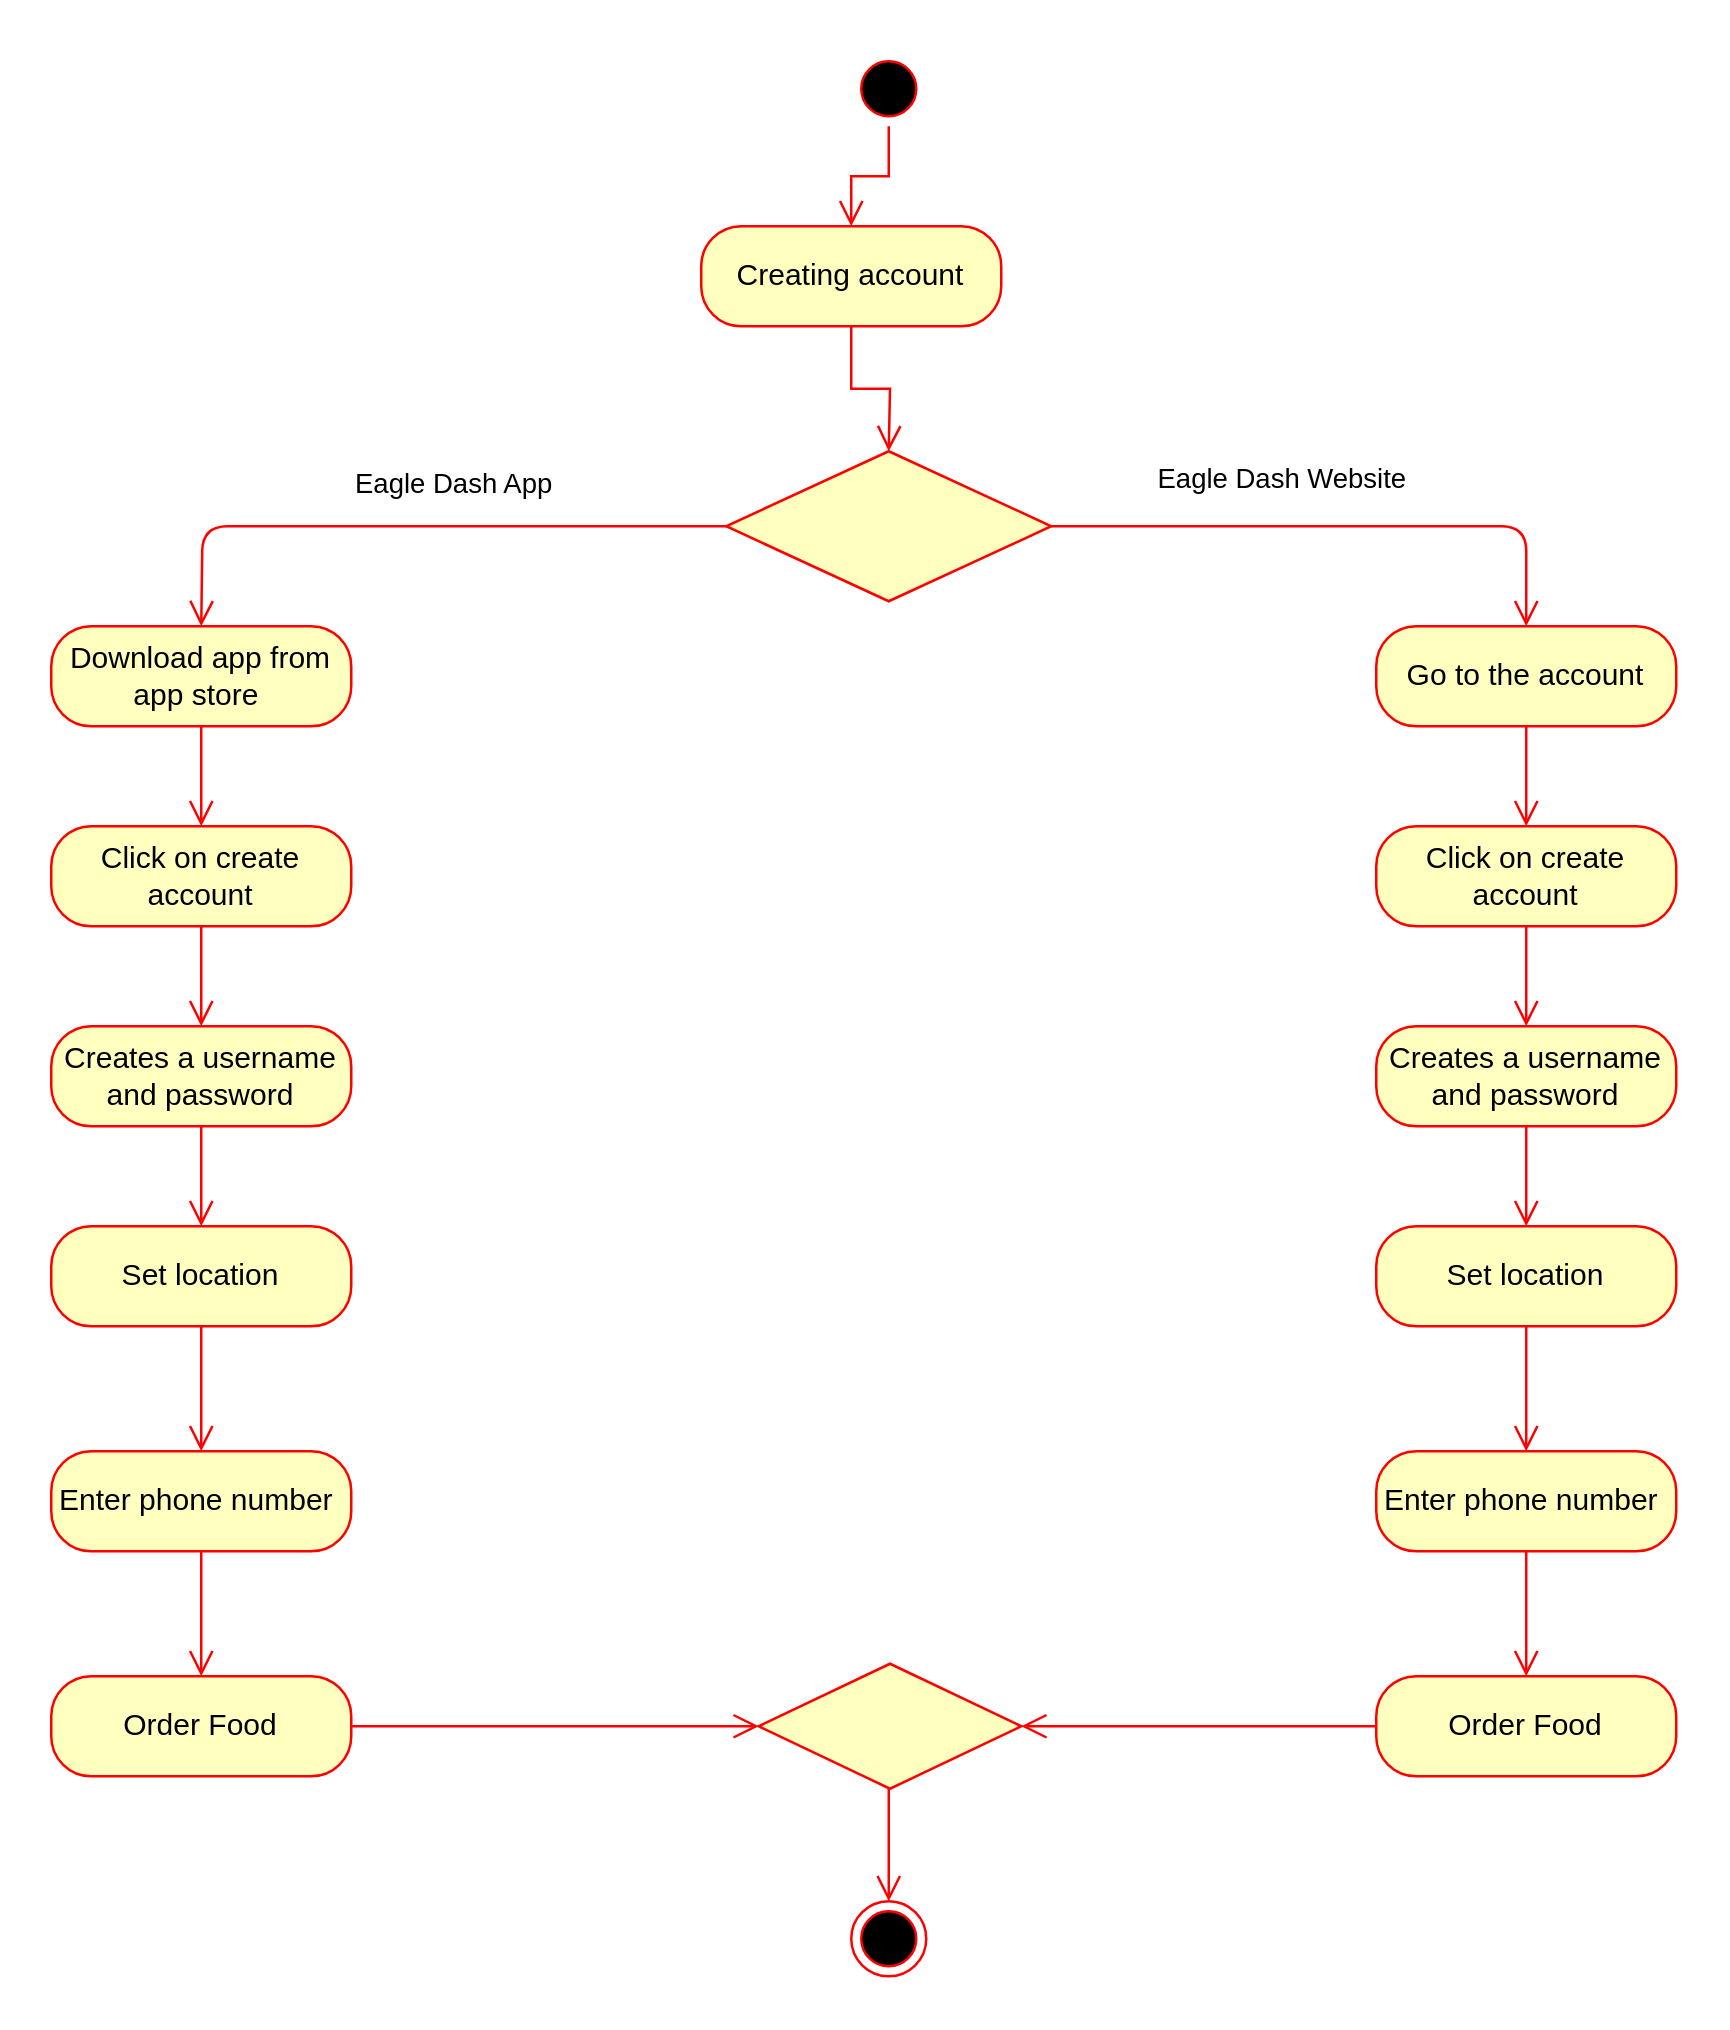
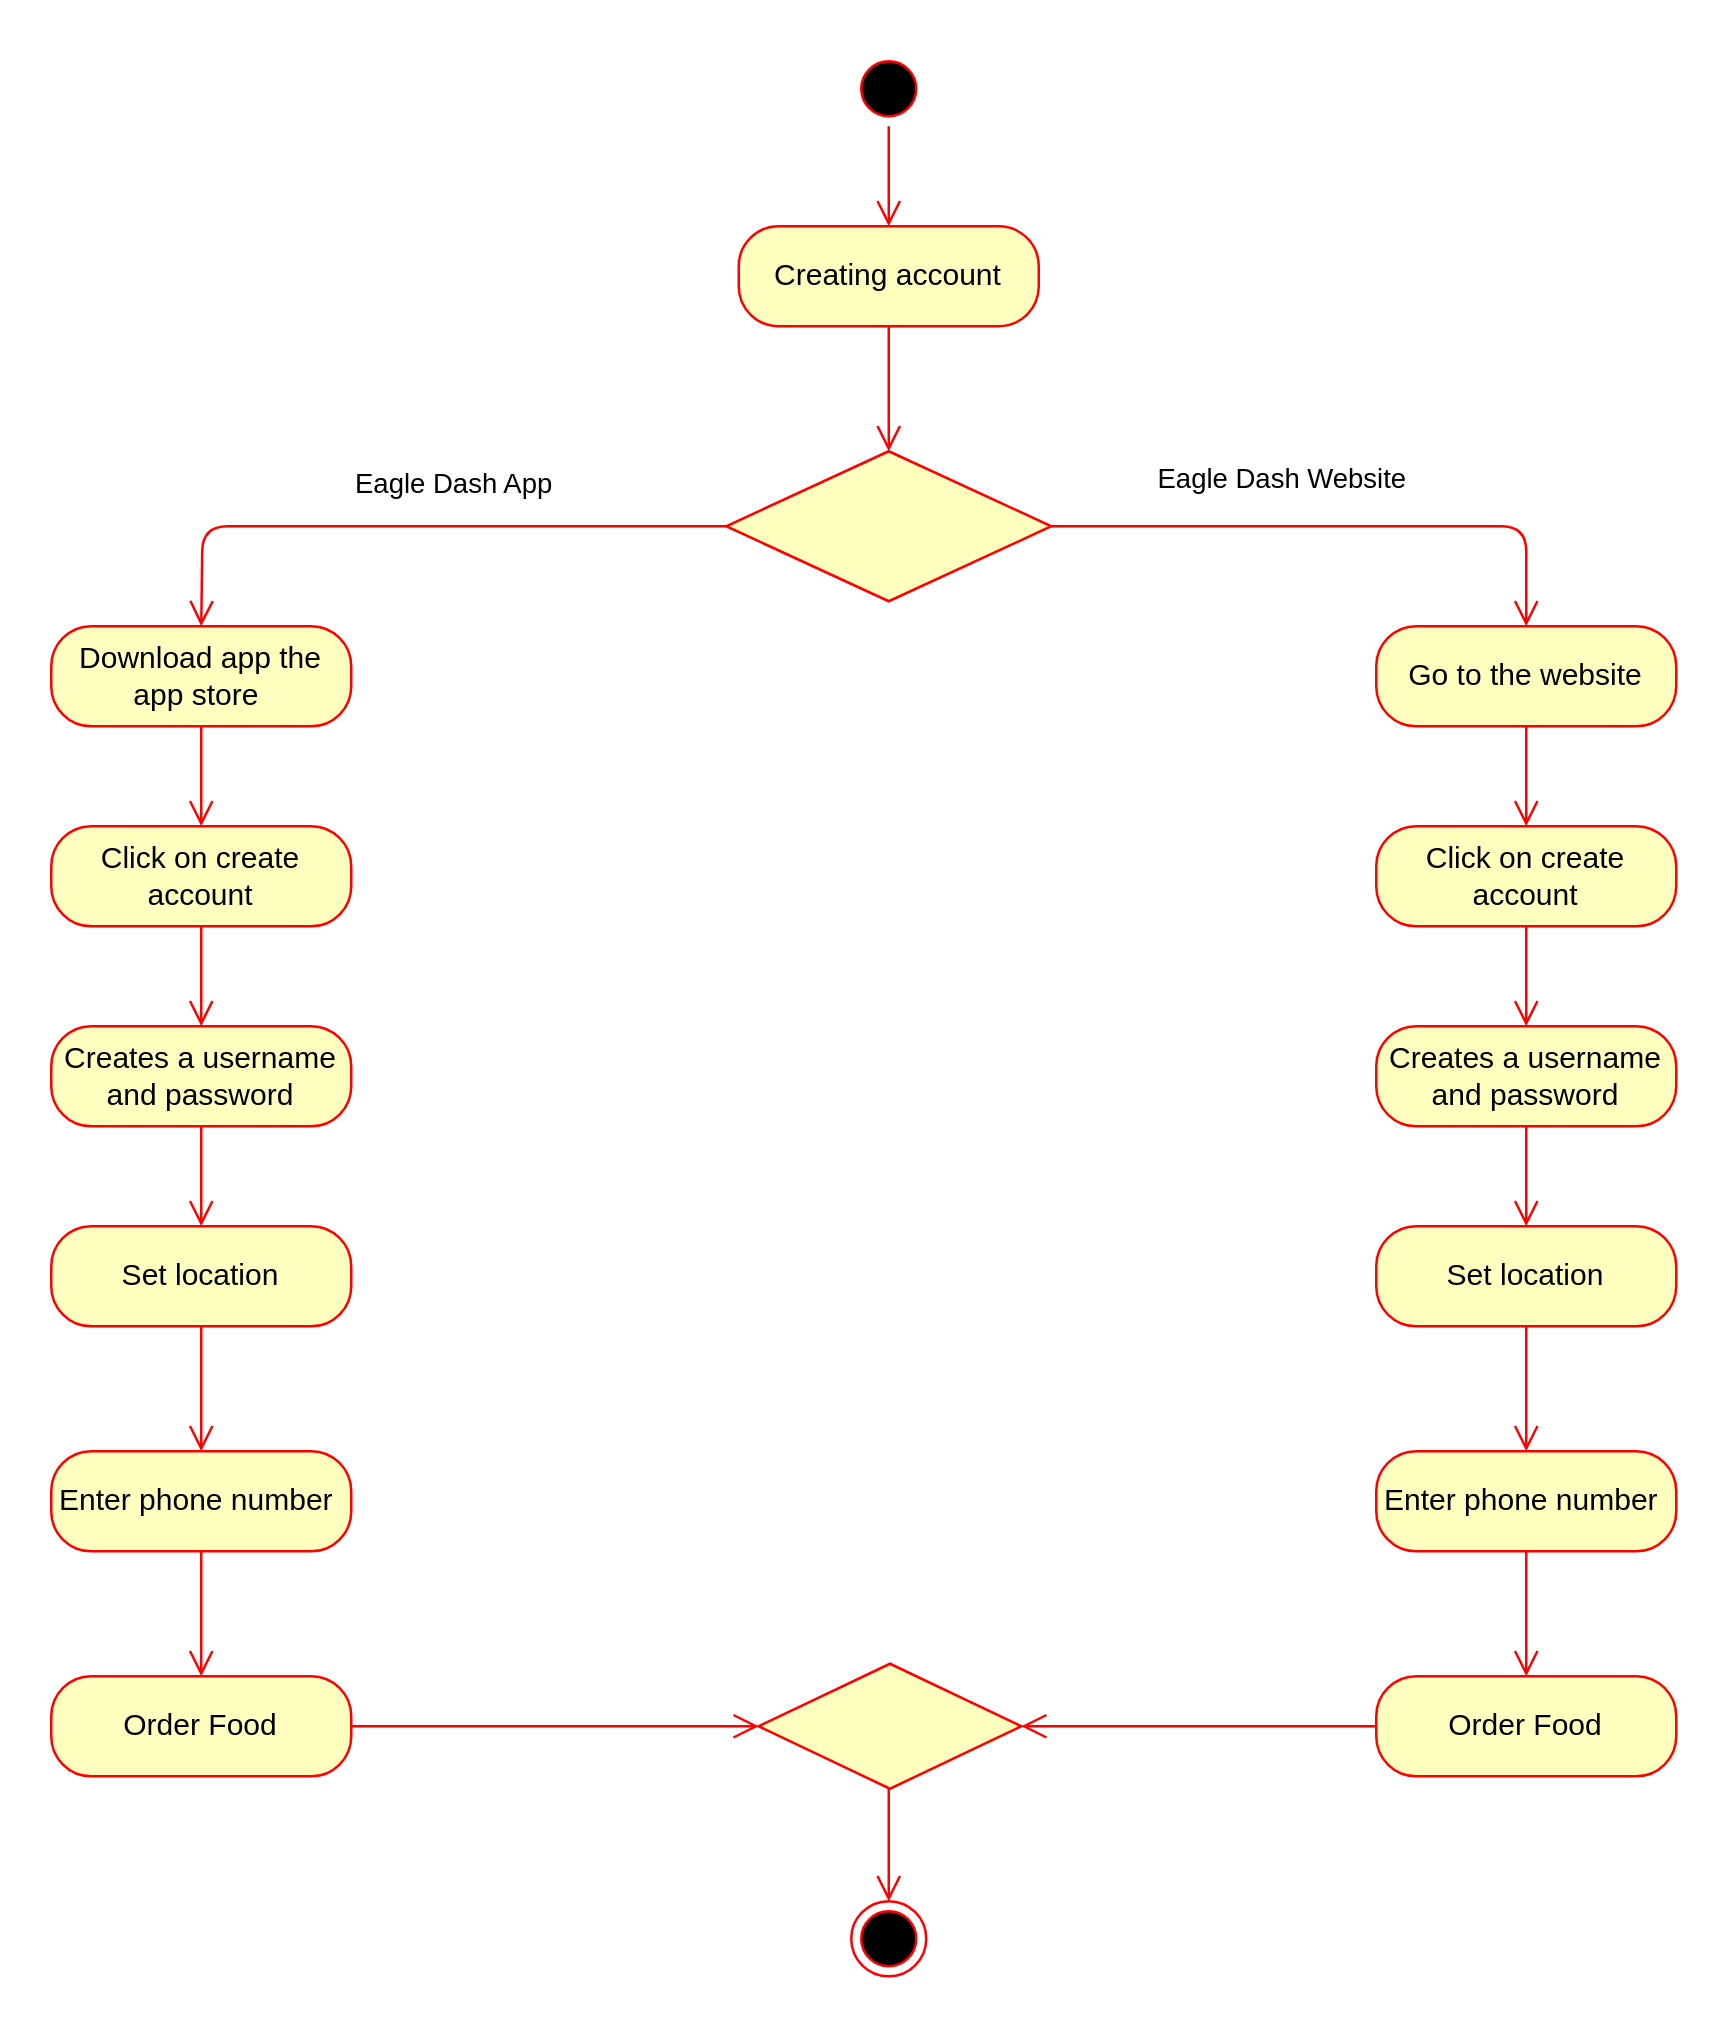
(851, 276) -> (889, 276)
(201, 676) -> (201, 676)
(1526, 676) -> (1526, 676)
